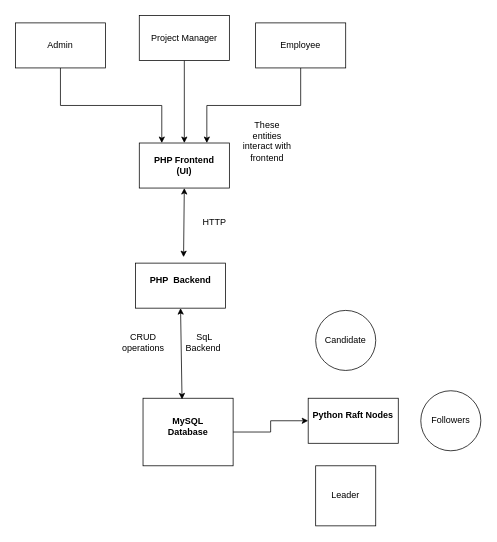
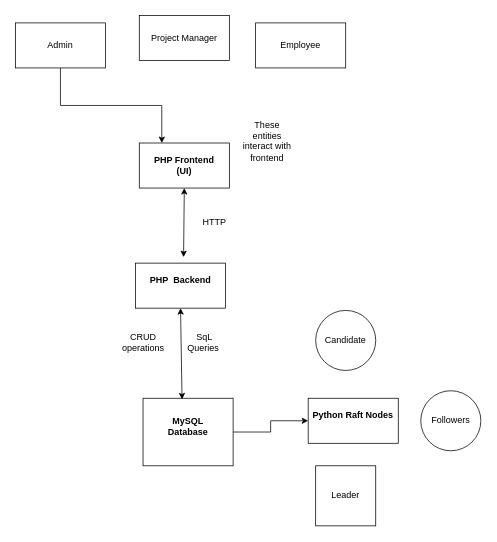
(184, 99) -> none
(256, 105) -> none
(203, 348) -> (203, 348)
